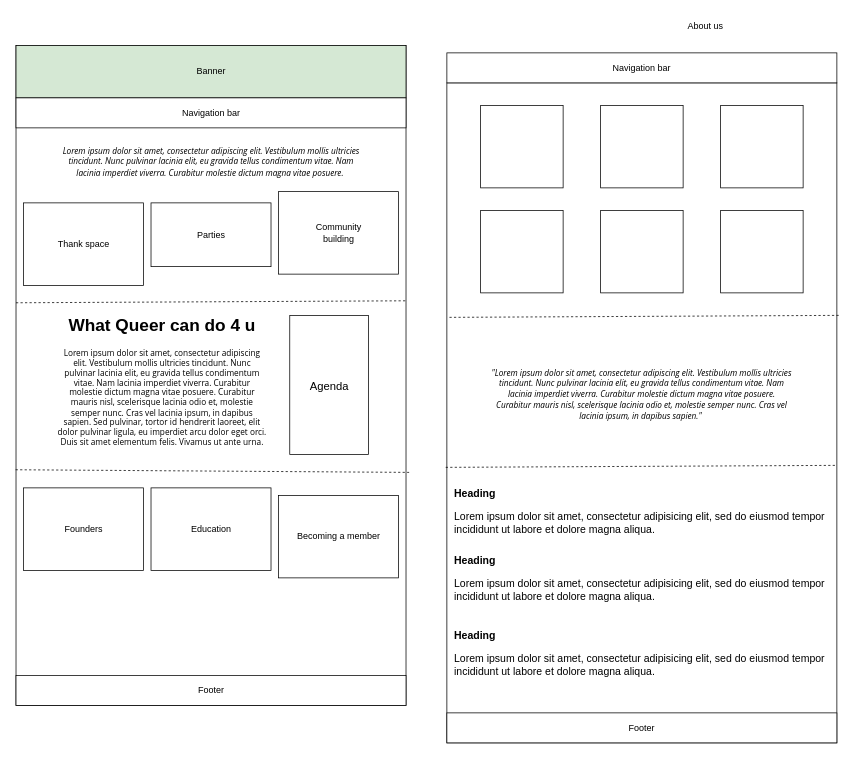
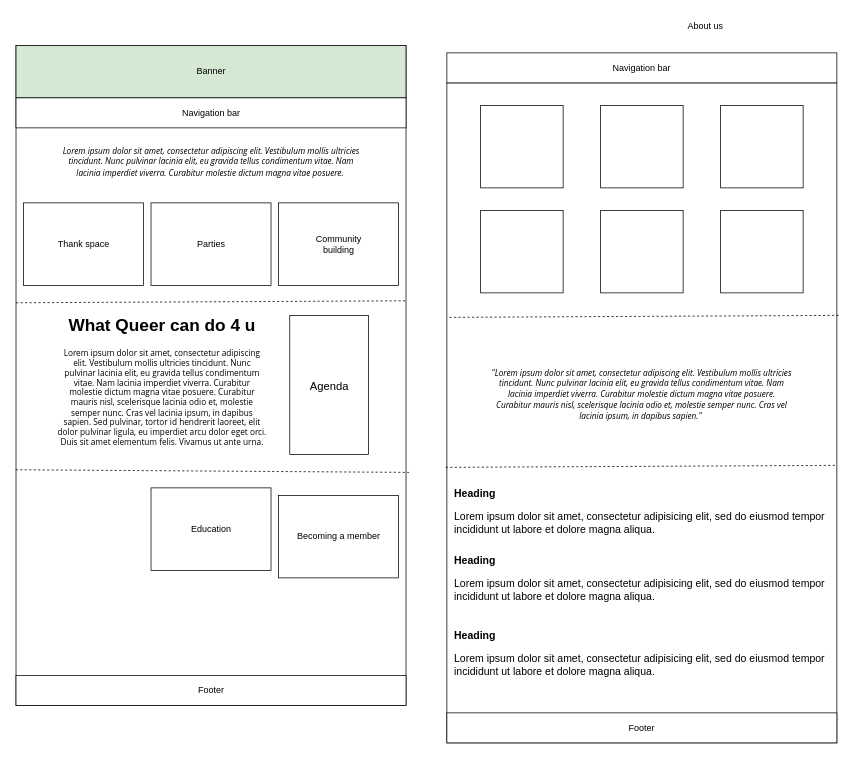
(338, 233) -> (338, 244)
(211, 235) -> (211, 244)
(83, 529) -> none
